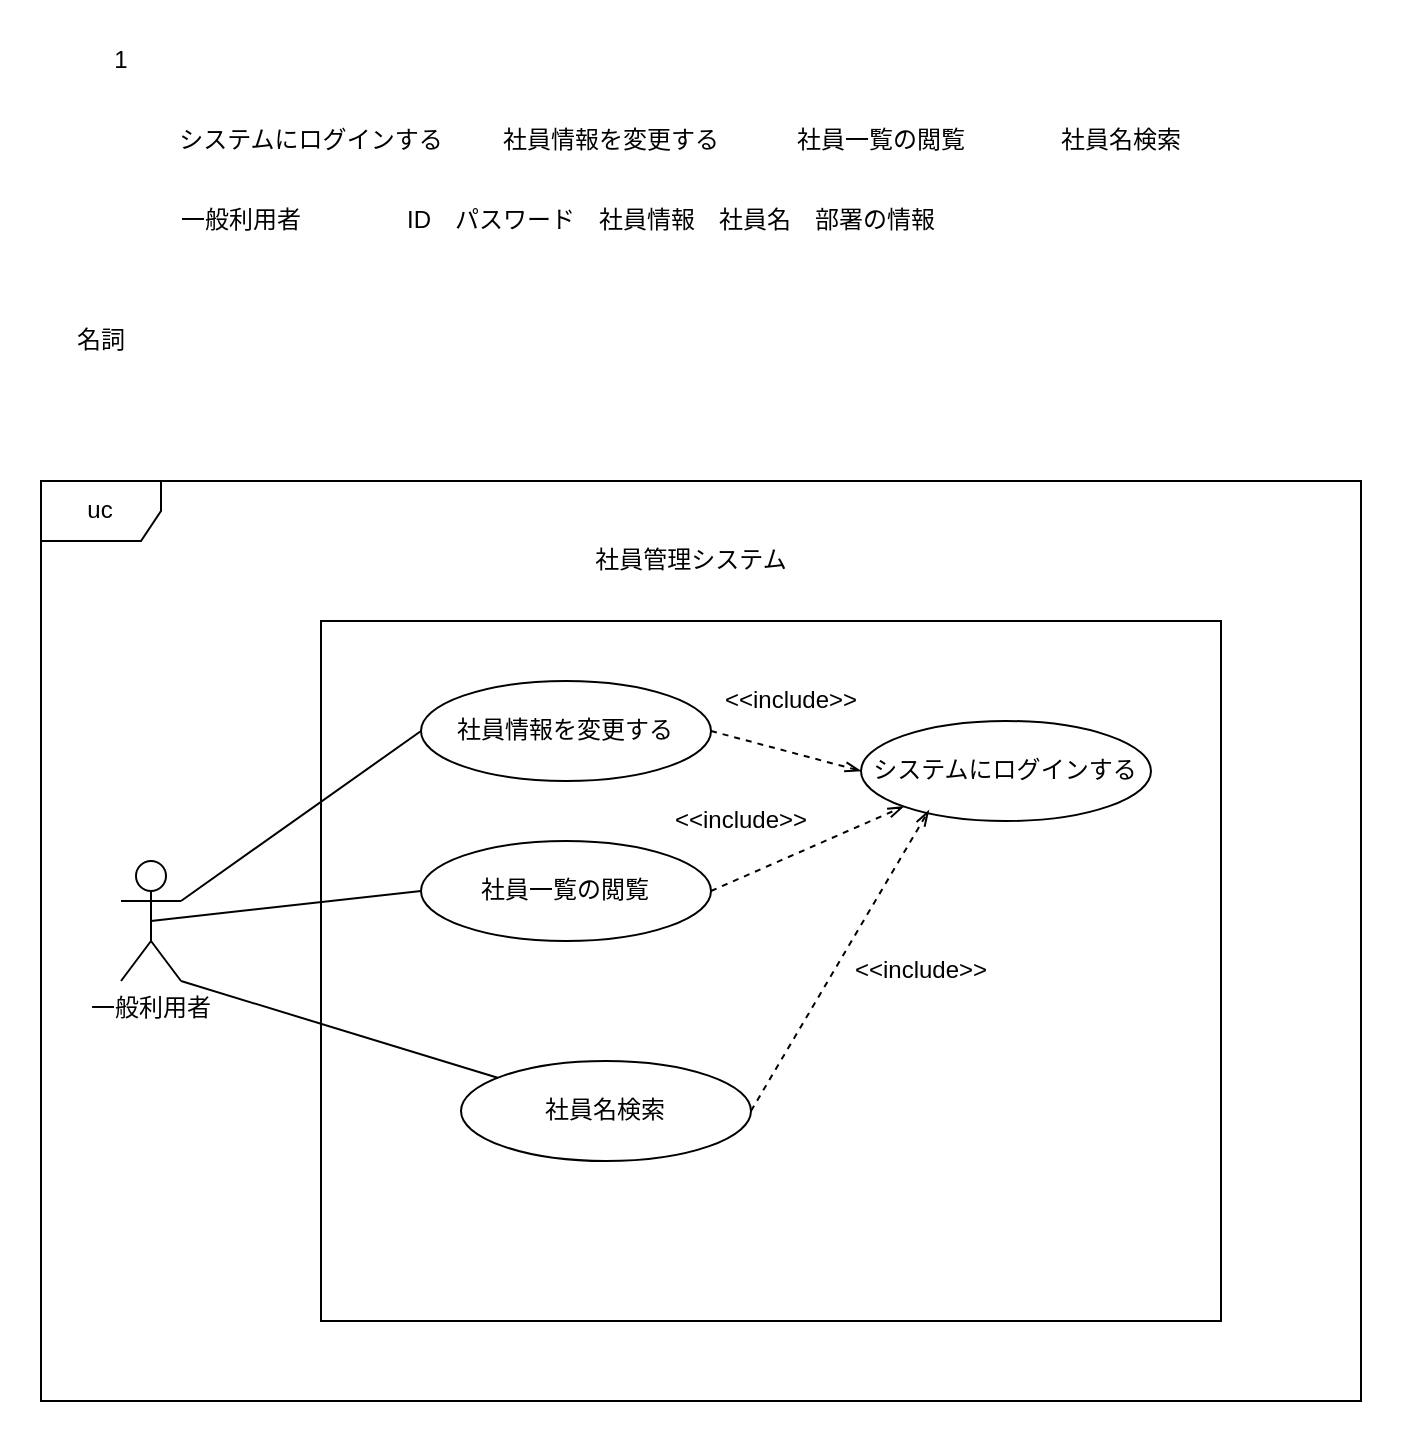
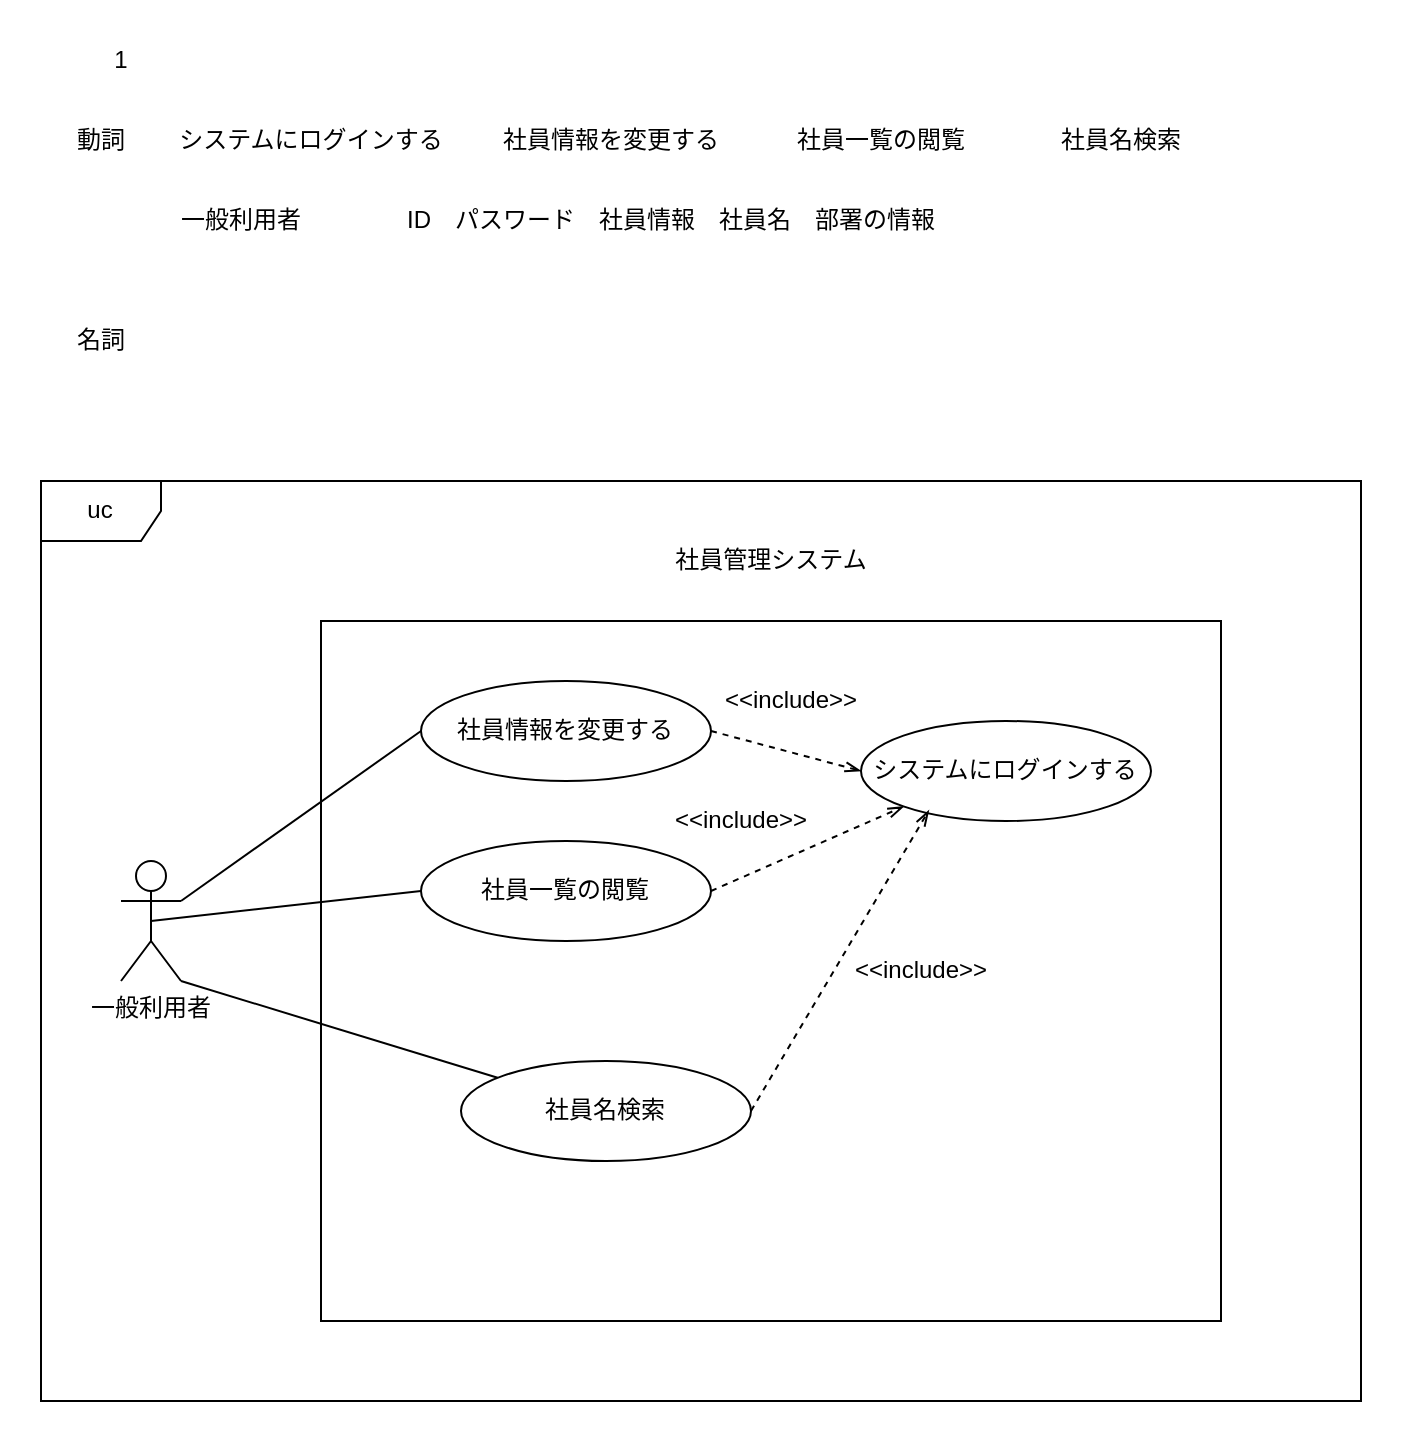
none -> (101, 141)
(691, 561) -> (771, 561)
